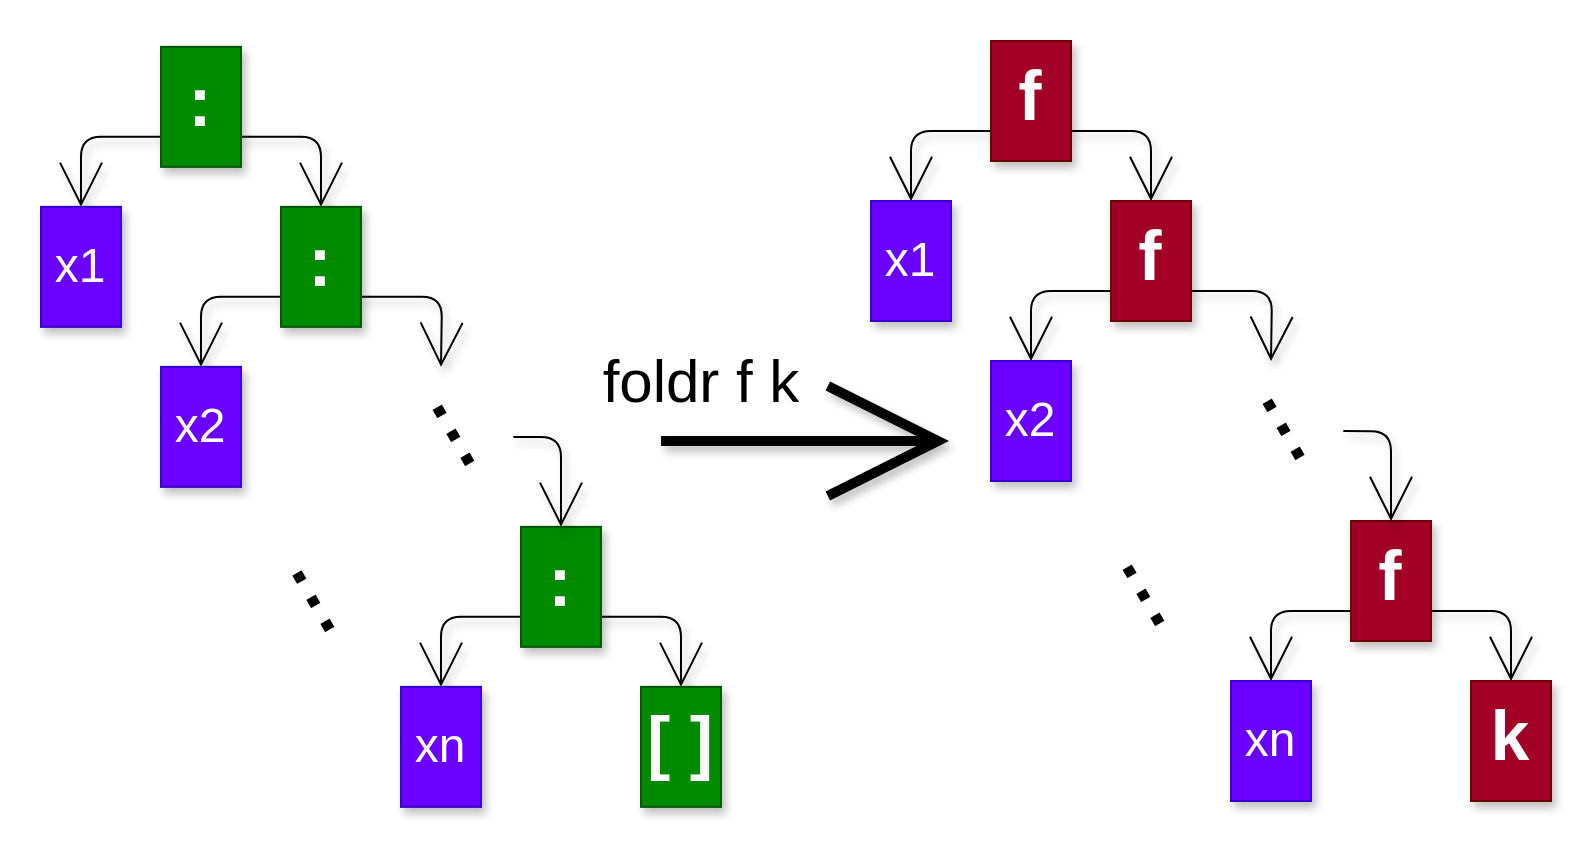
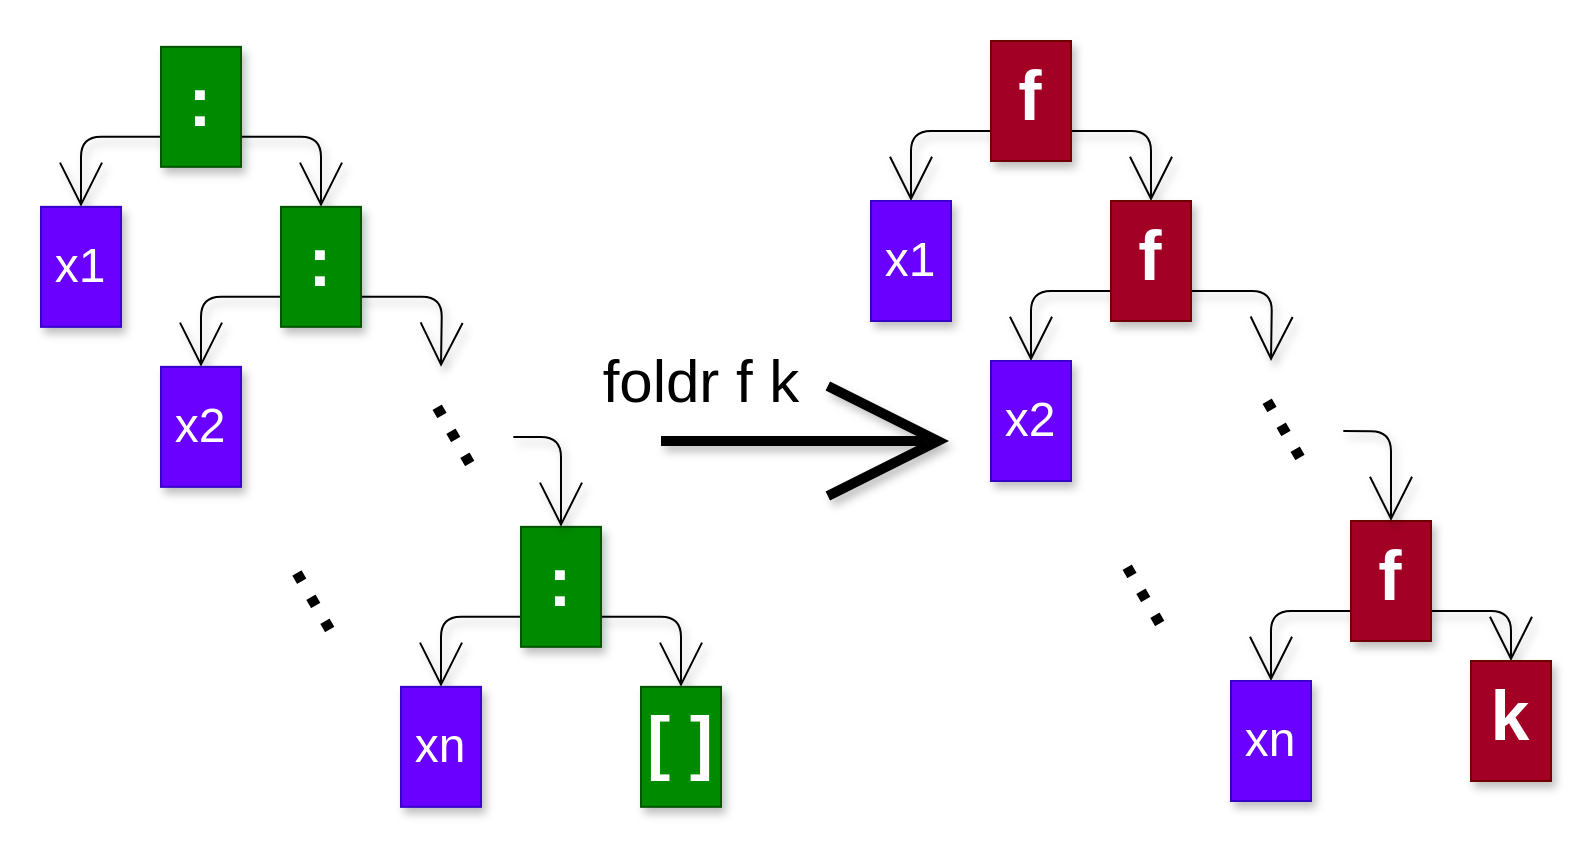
(1511, 741) -> (1511, 721)
